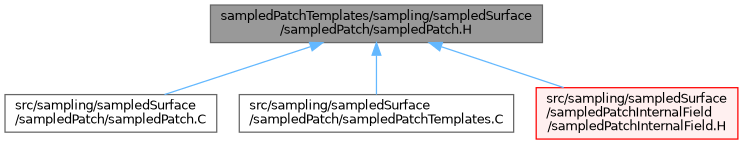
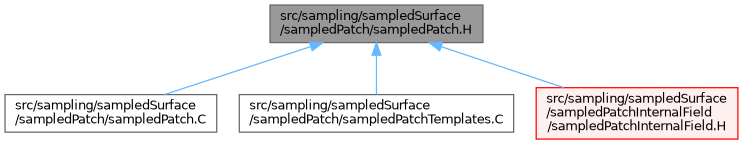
(376, 24) -> (376, 24)
